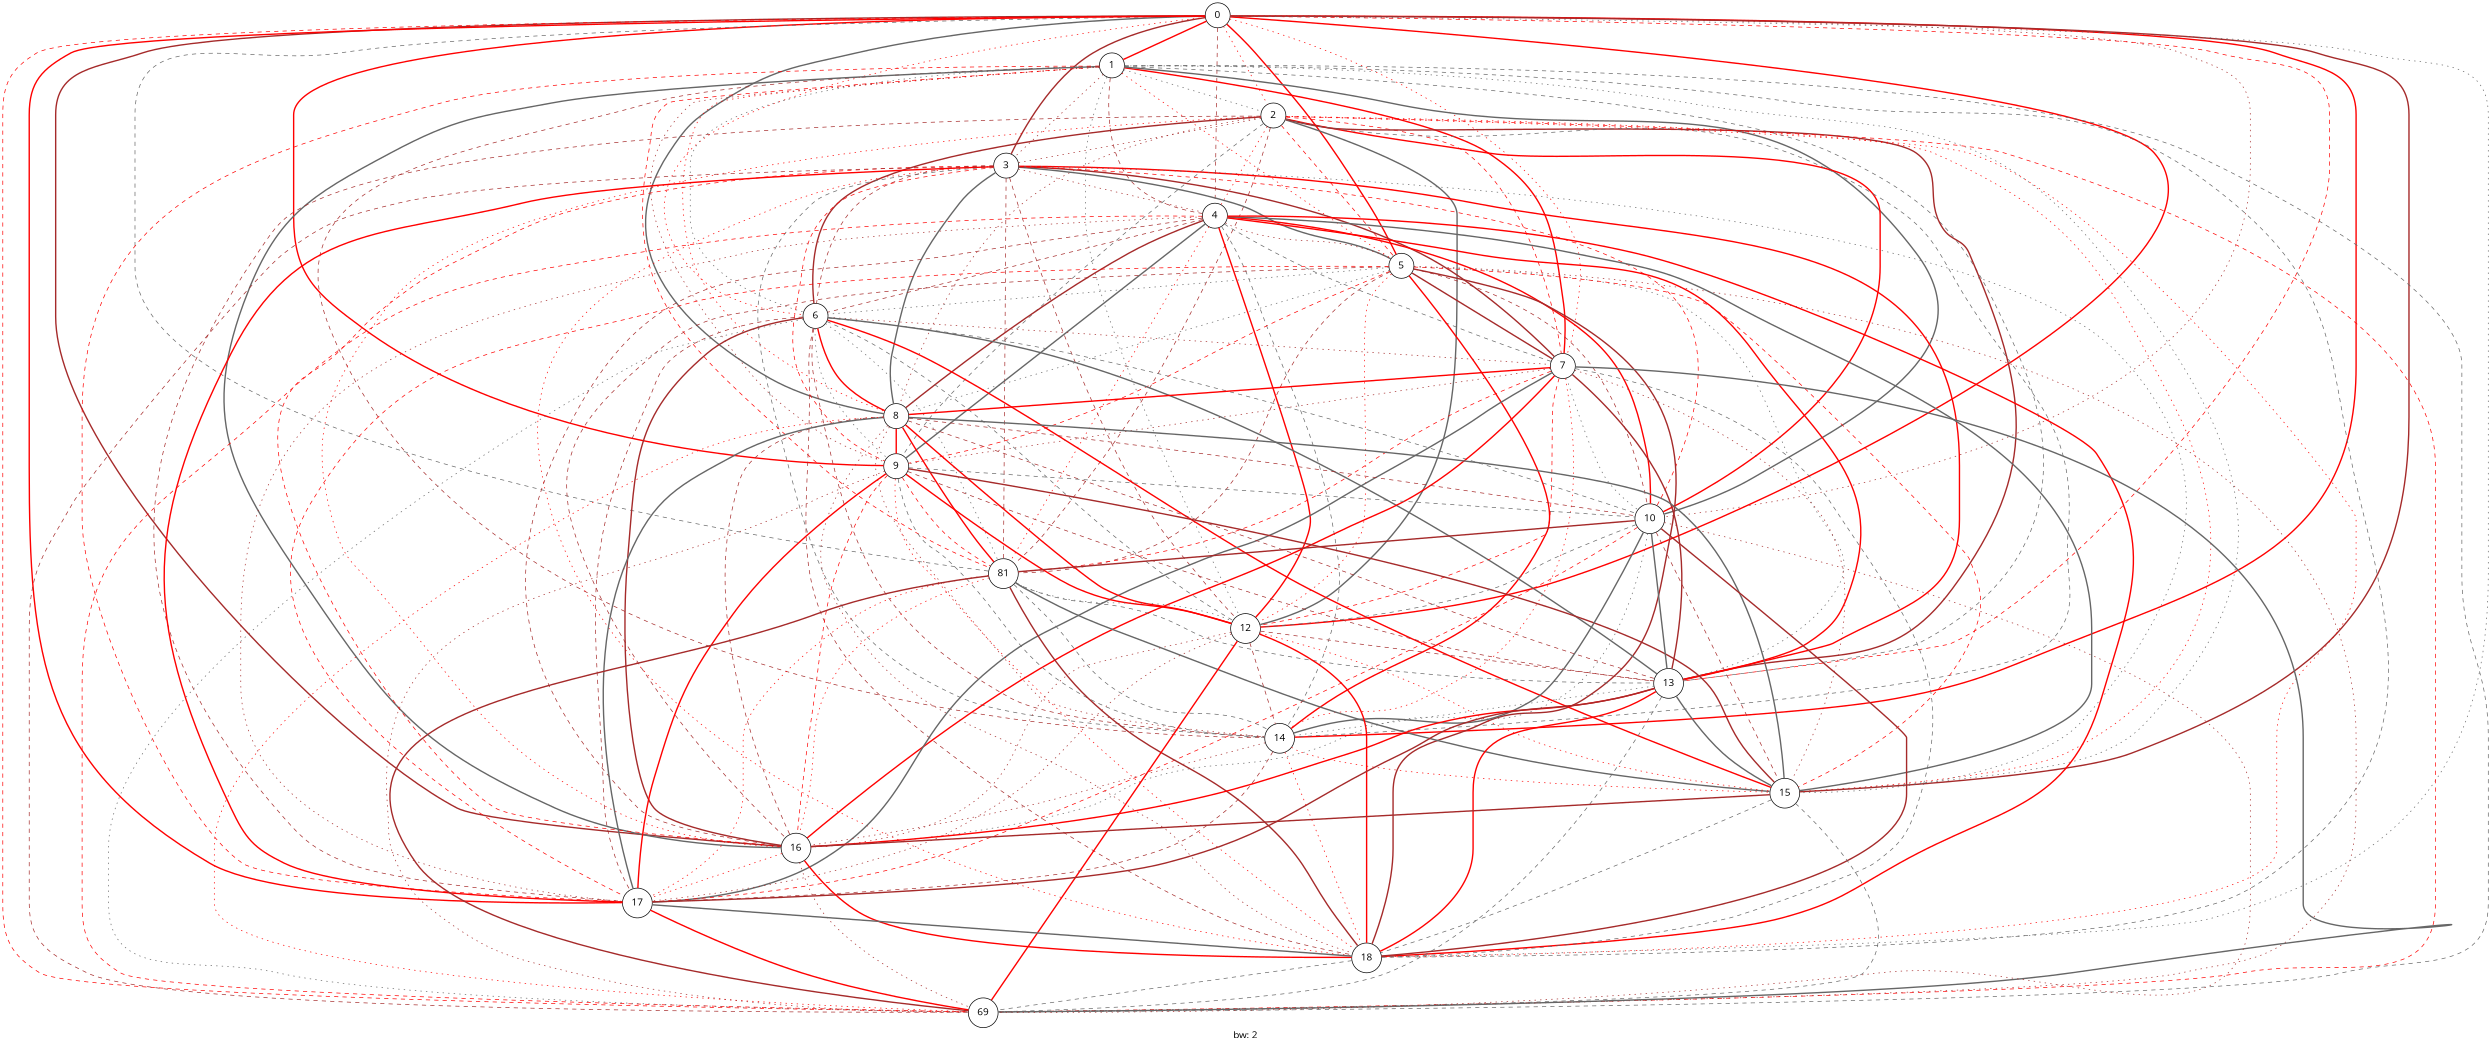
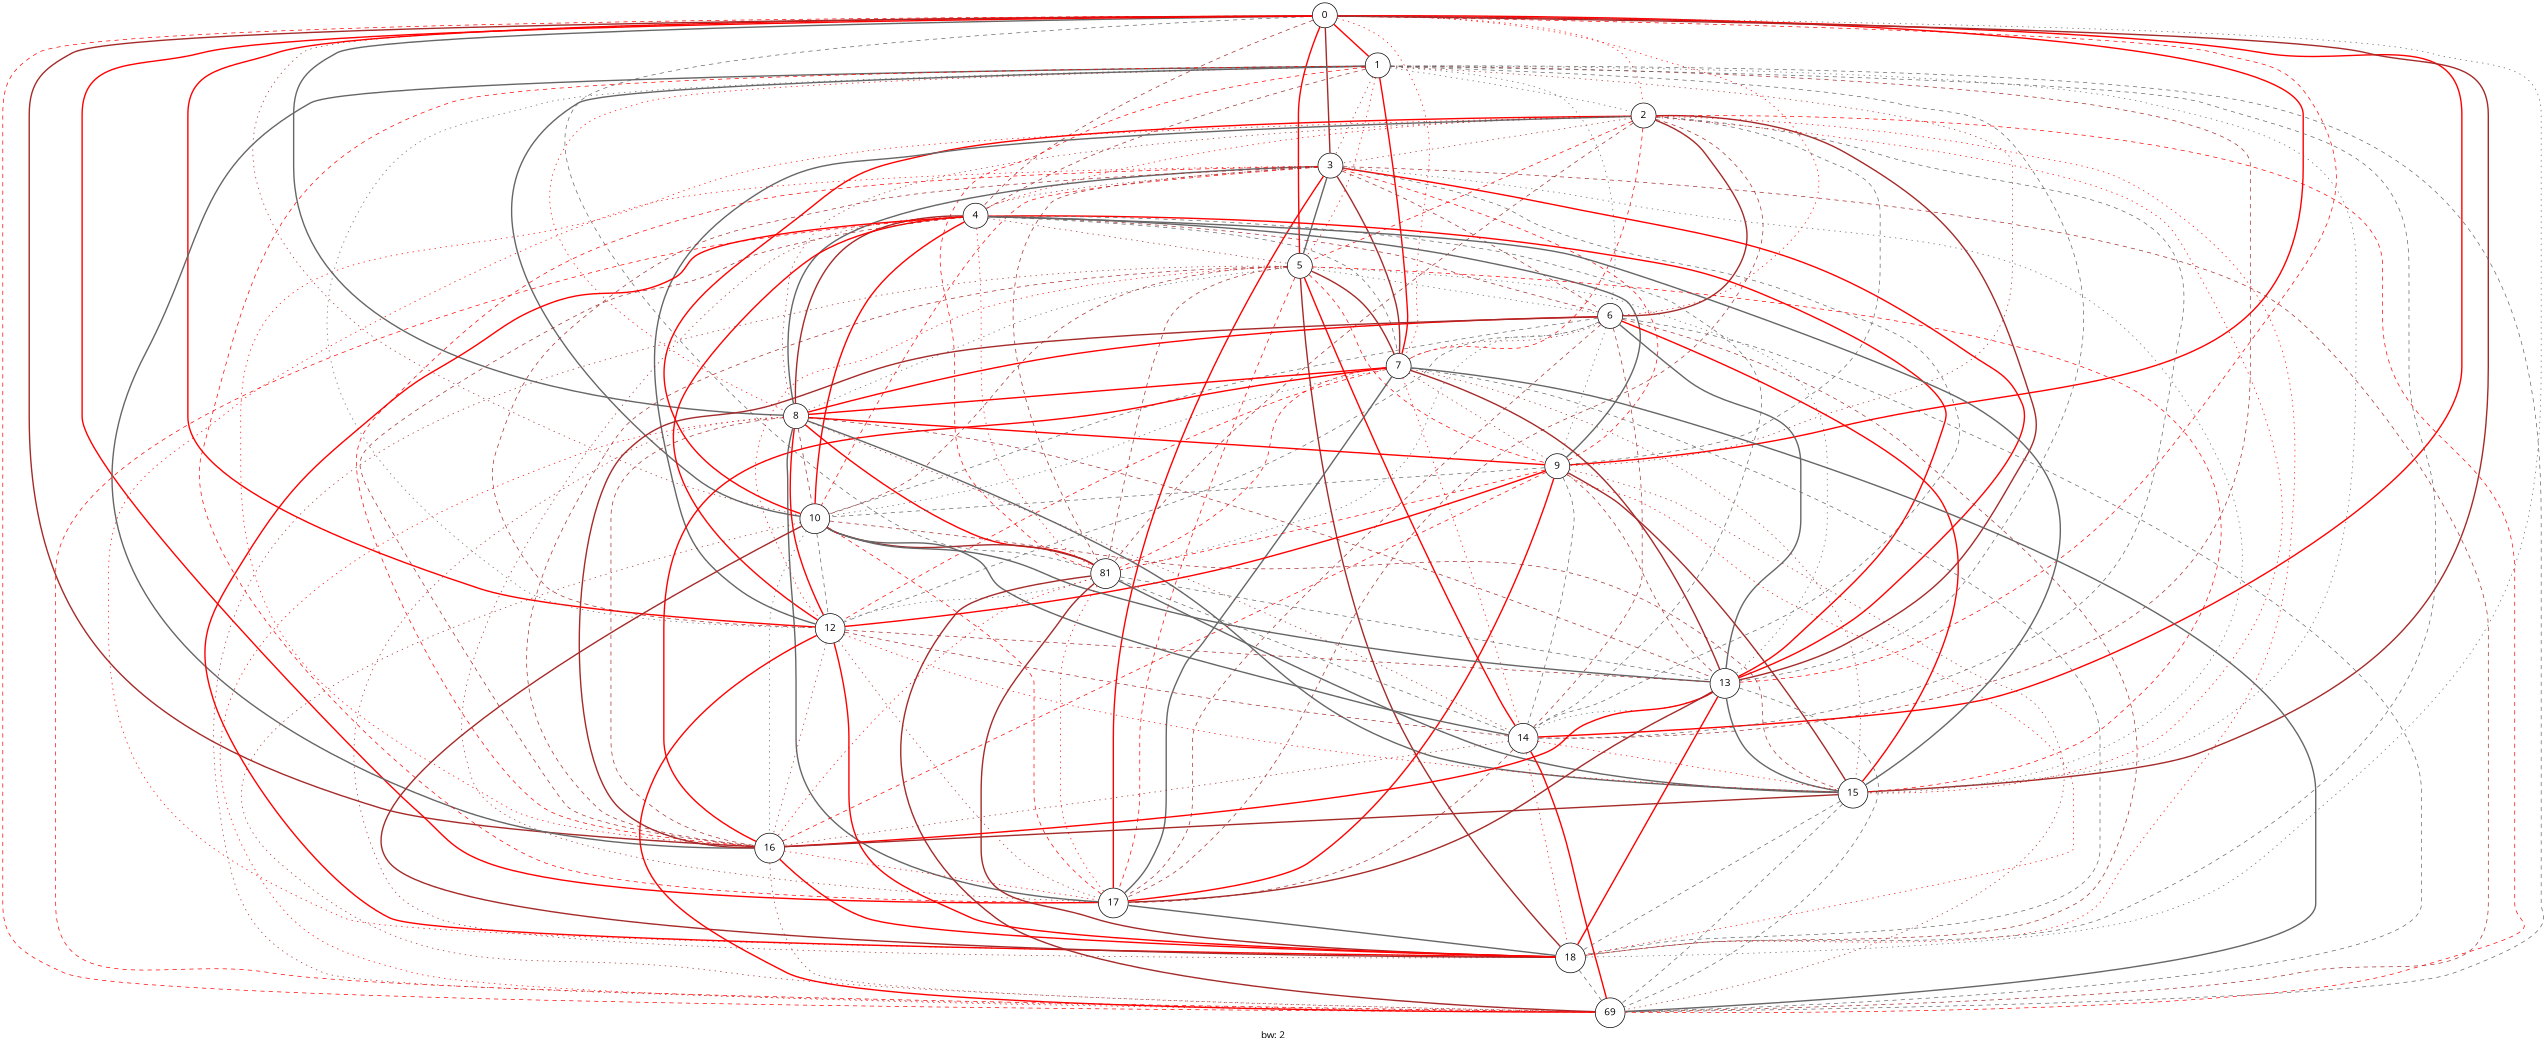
(109, 870) -> (2416, 775)
(805, 974) -> (1574, 873)
